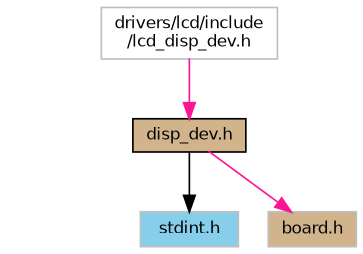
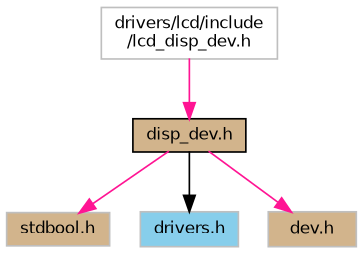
none -> (58, 229)
(189, 229) -> (189, 229)
(312, 229) -> (312, 229)
